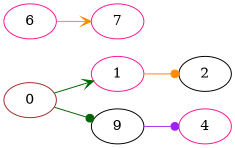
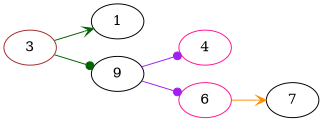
(118, 21) -> (293, 100)
(118, 74) -> (118, 21)
(205, 74) -> none
none -> (158, 86)
(30, 100) -> (30, 48)
